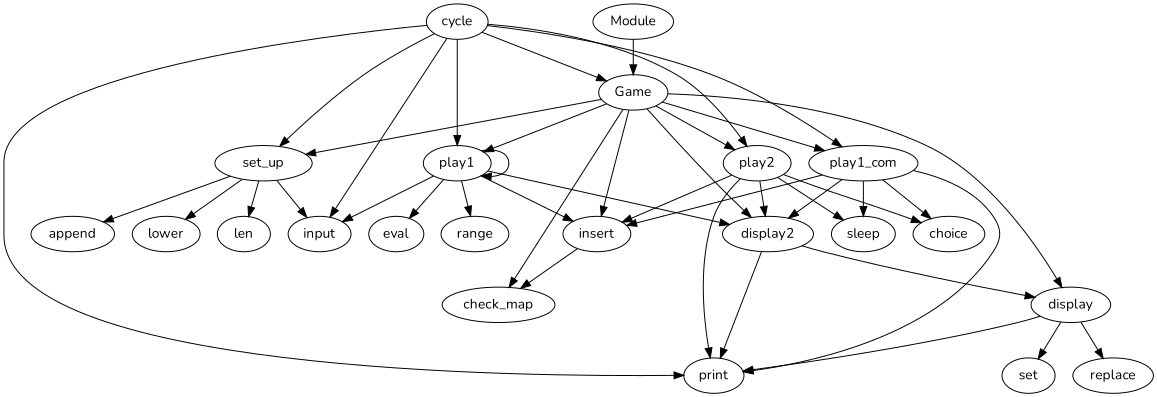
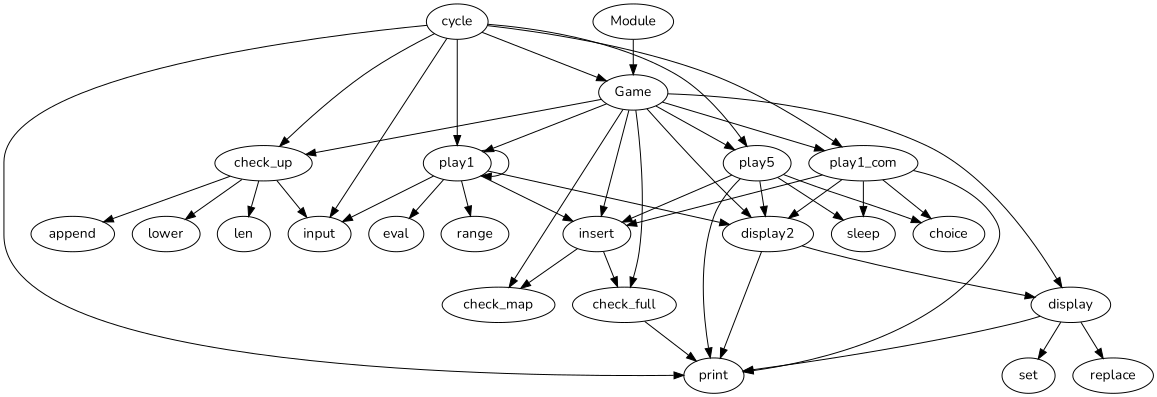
(264, 163) -> (264, 163)
(757, 163) -> (757, 163)
none -> (624, 305)
